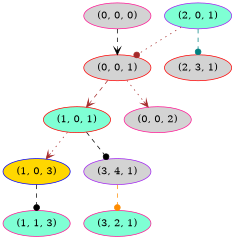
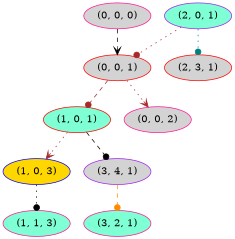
(198, 39) -> (198, 39)
(99, 91) -> (99, 91)
(37, 195) -> (37, 195)
